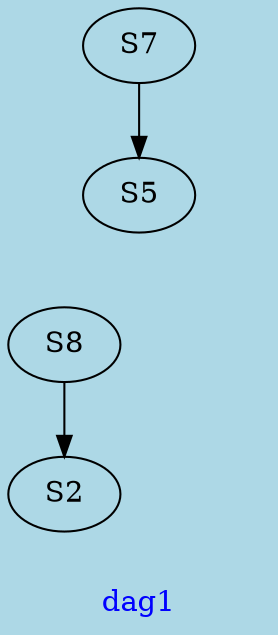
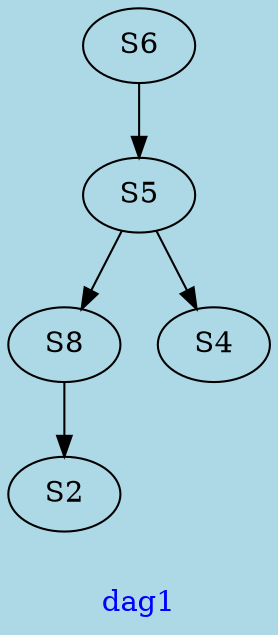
(139, 46) -> (139, 46)
none -> (107, 261)
none -> (214, 345)
